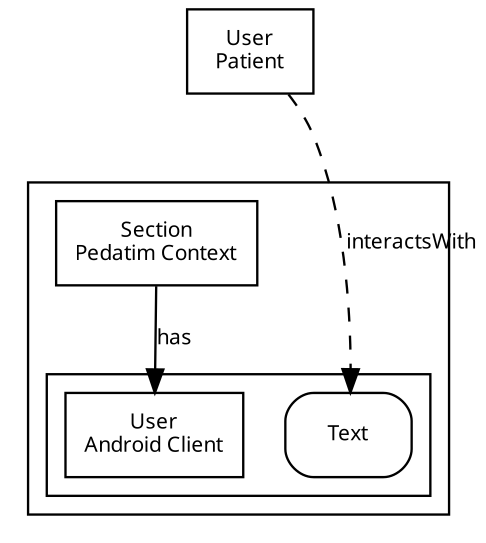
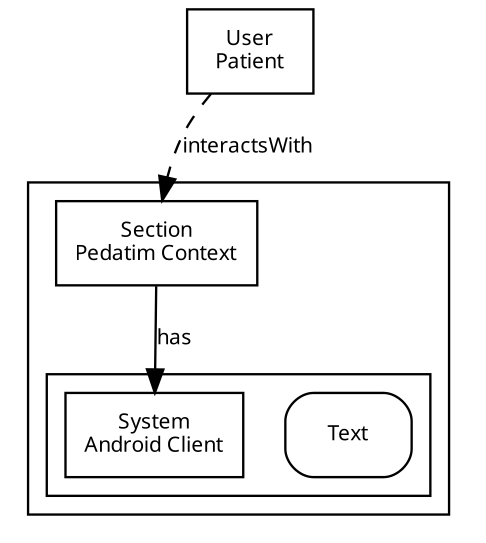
(339, 227) -> (184, 133)
(154, 435) -> (154, 435)
